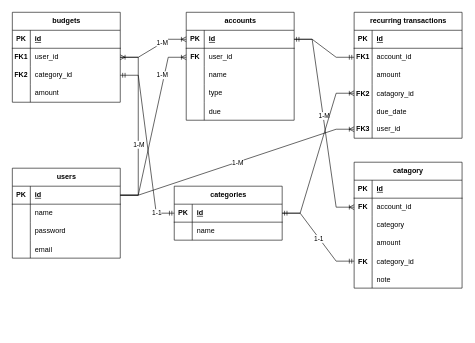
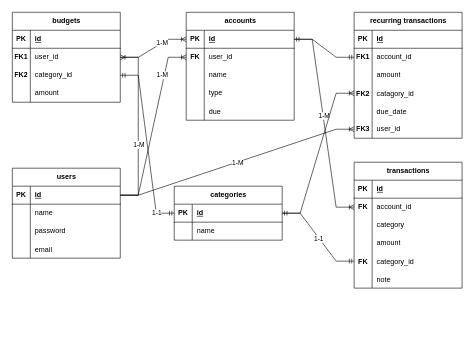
(409, 171) -> (409, 171)
